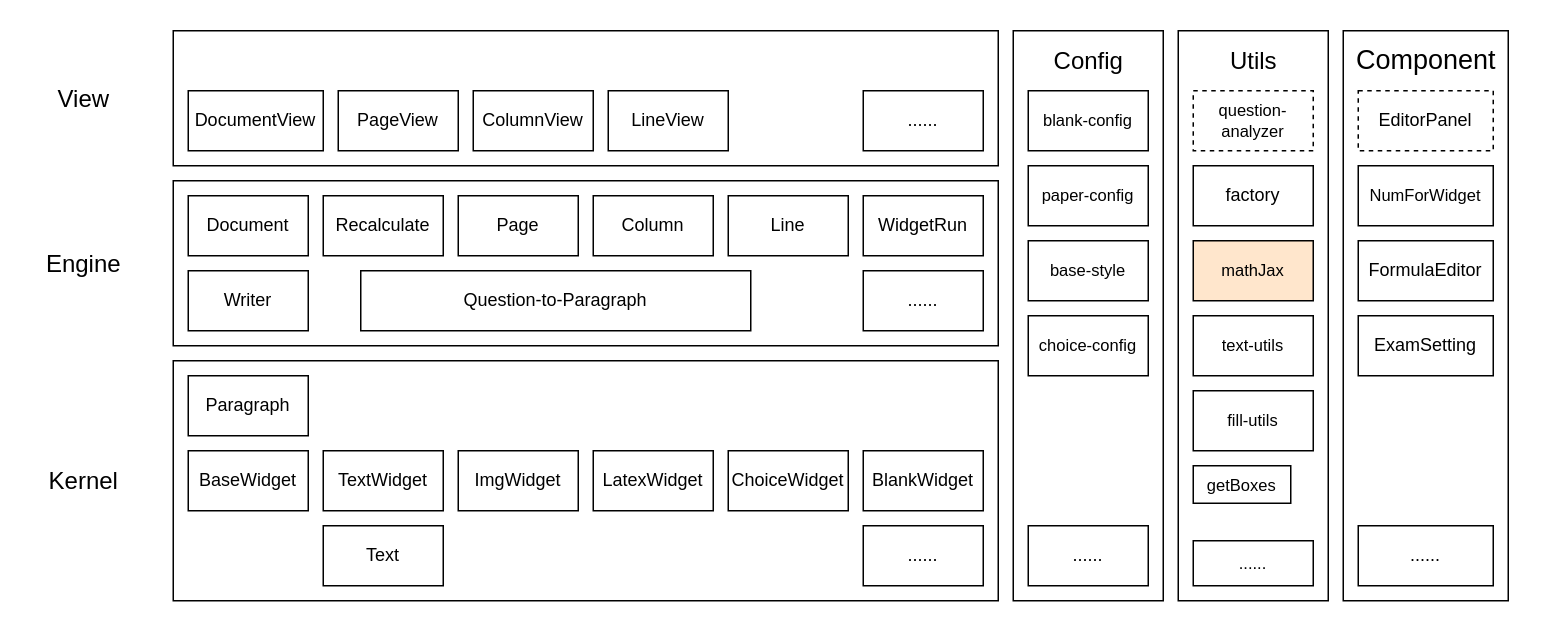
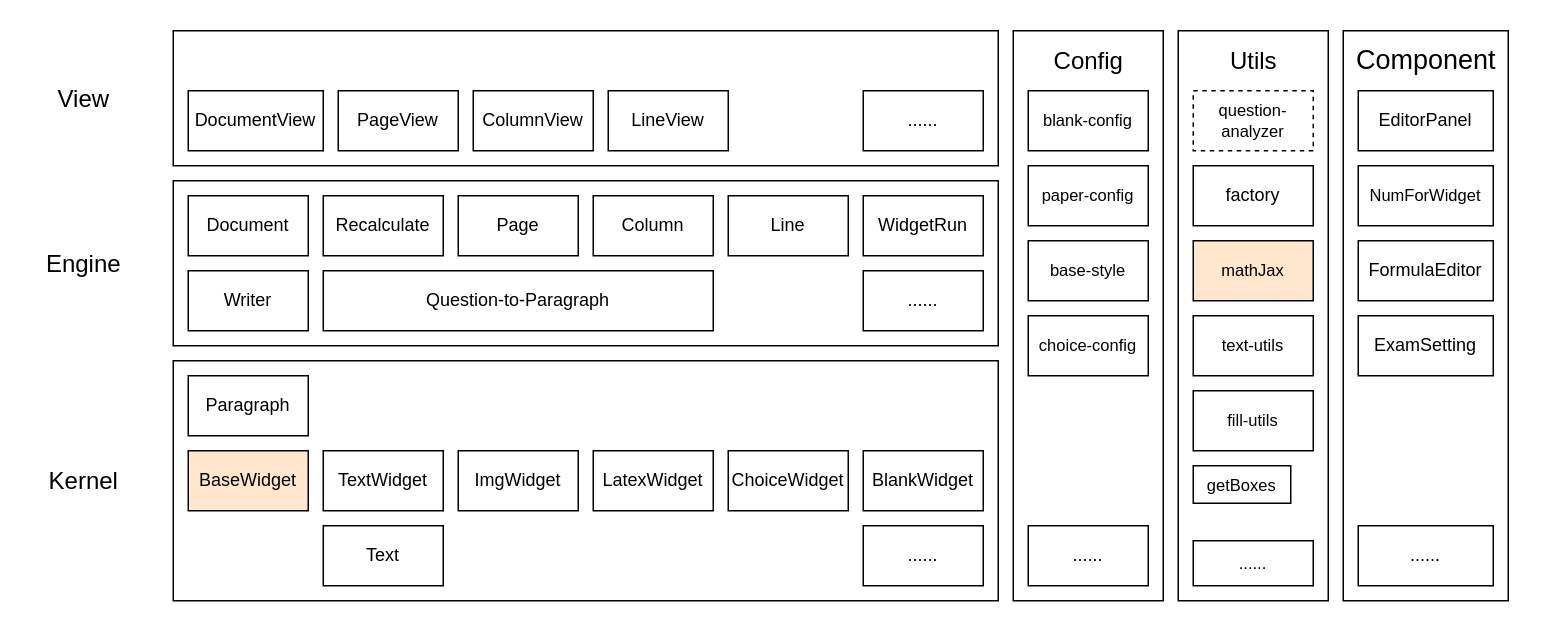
(1426, 121) -> (1426, 121)
(556, 301) -> (518, 301)
(248, 481) -> (248, 481)
